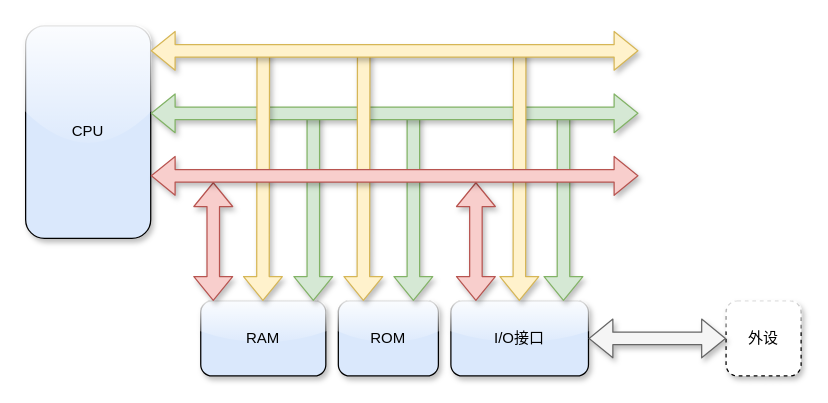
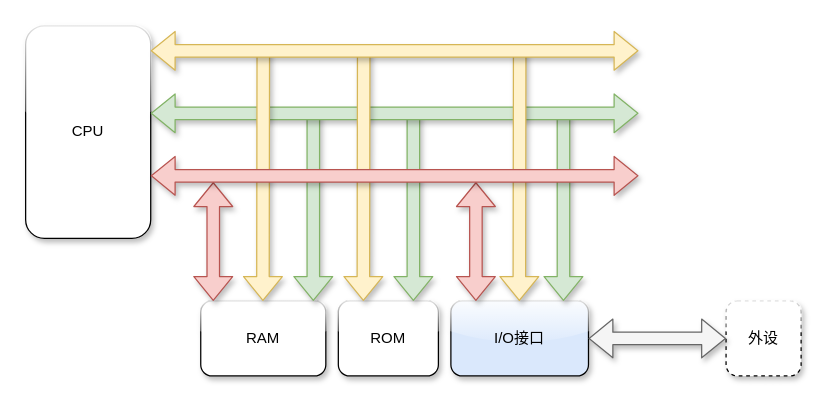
(88, 132) -> (88, 132)
(263, 338) -> (263, 338)
(388, 338) -> (388, 338)
